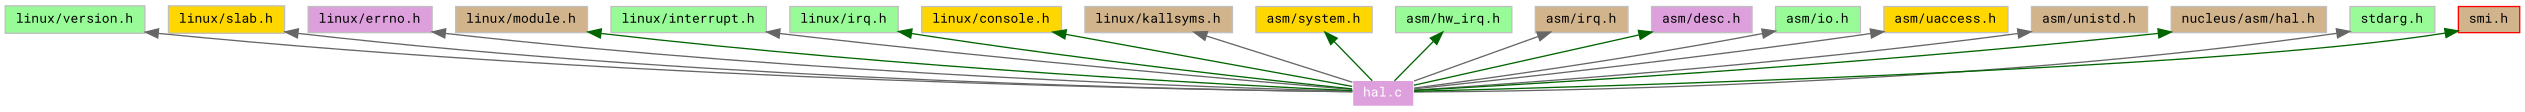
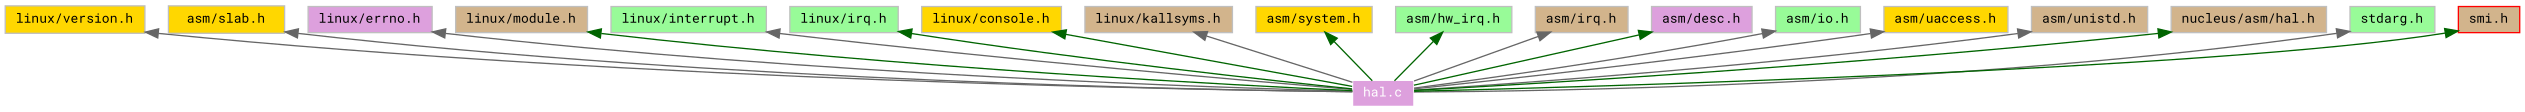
(75, 20) -> (75, 20)
(227, 20) -> (227, 20)
